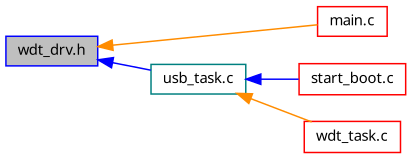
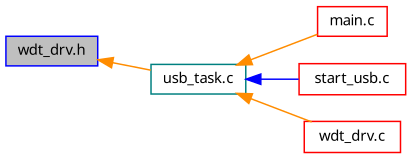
(215, 35) -> (284, 47)
(132, 66) -> (132, 66)
(352, 79) -> (352, 79)
(352, 137) -> (352, 137)
